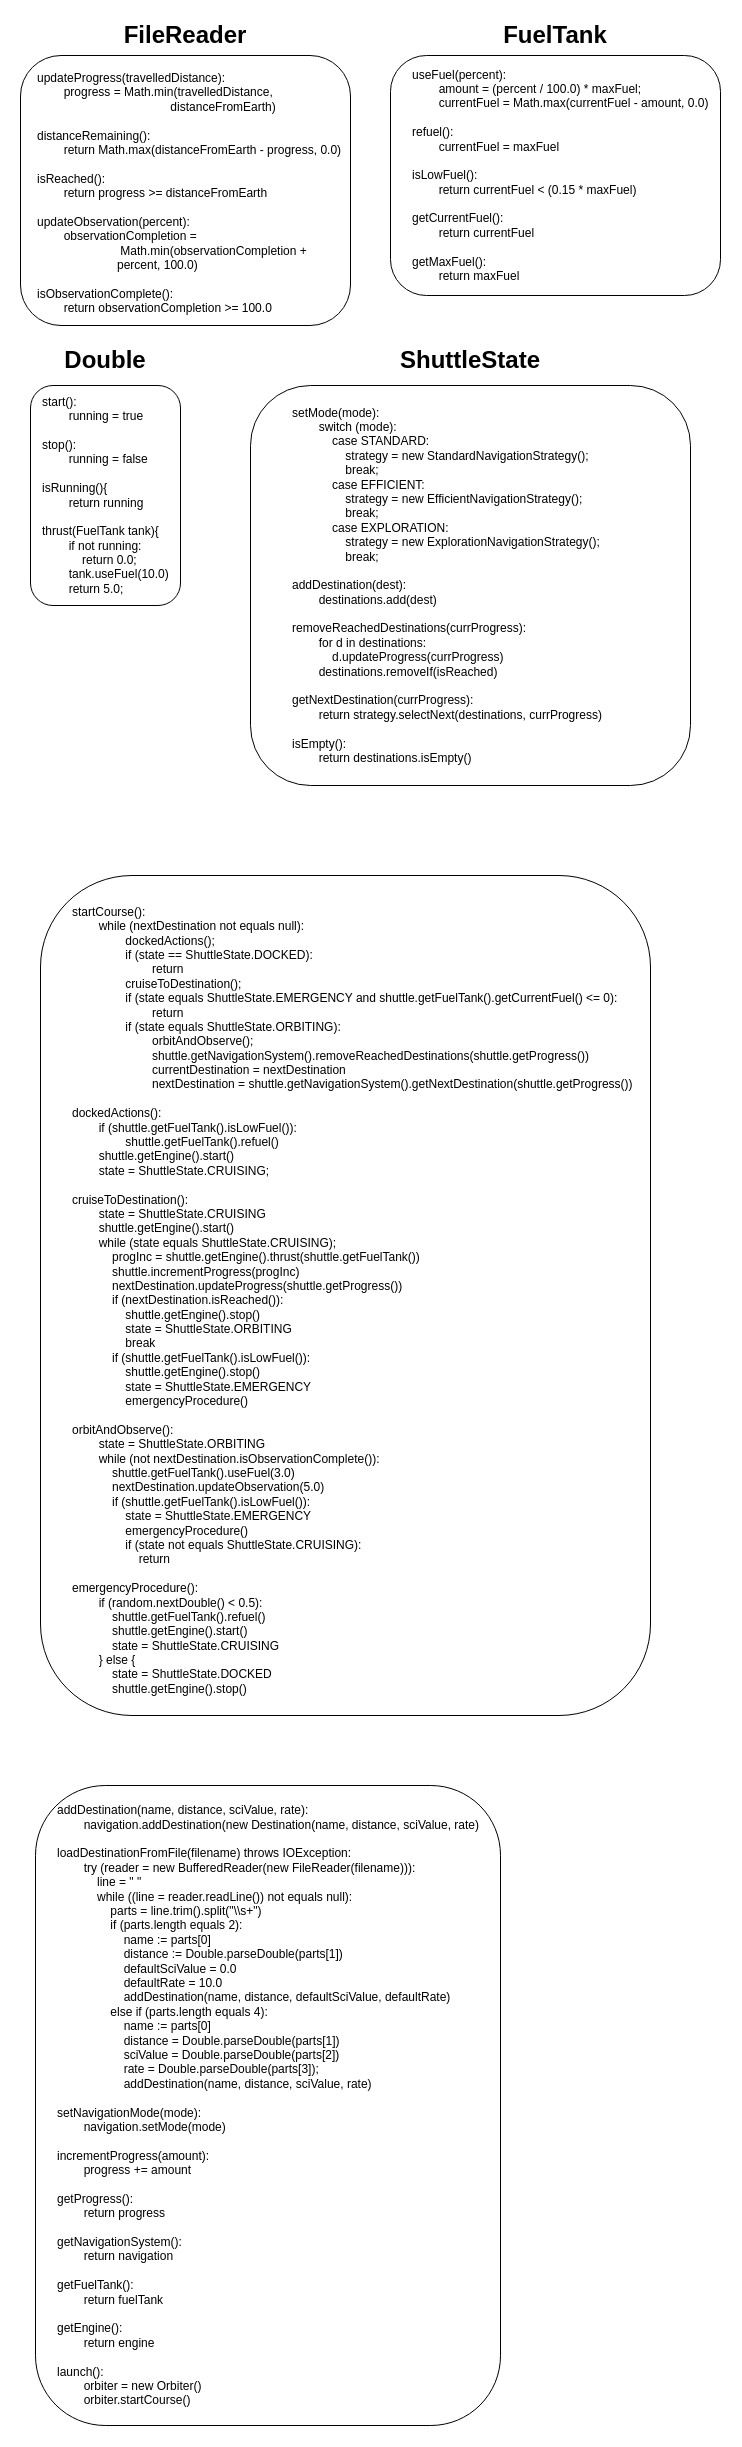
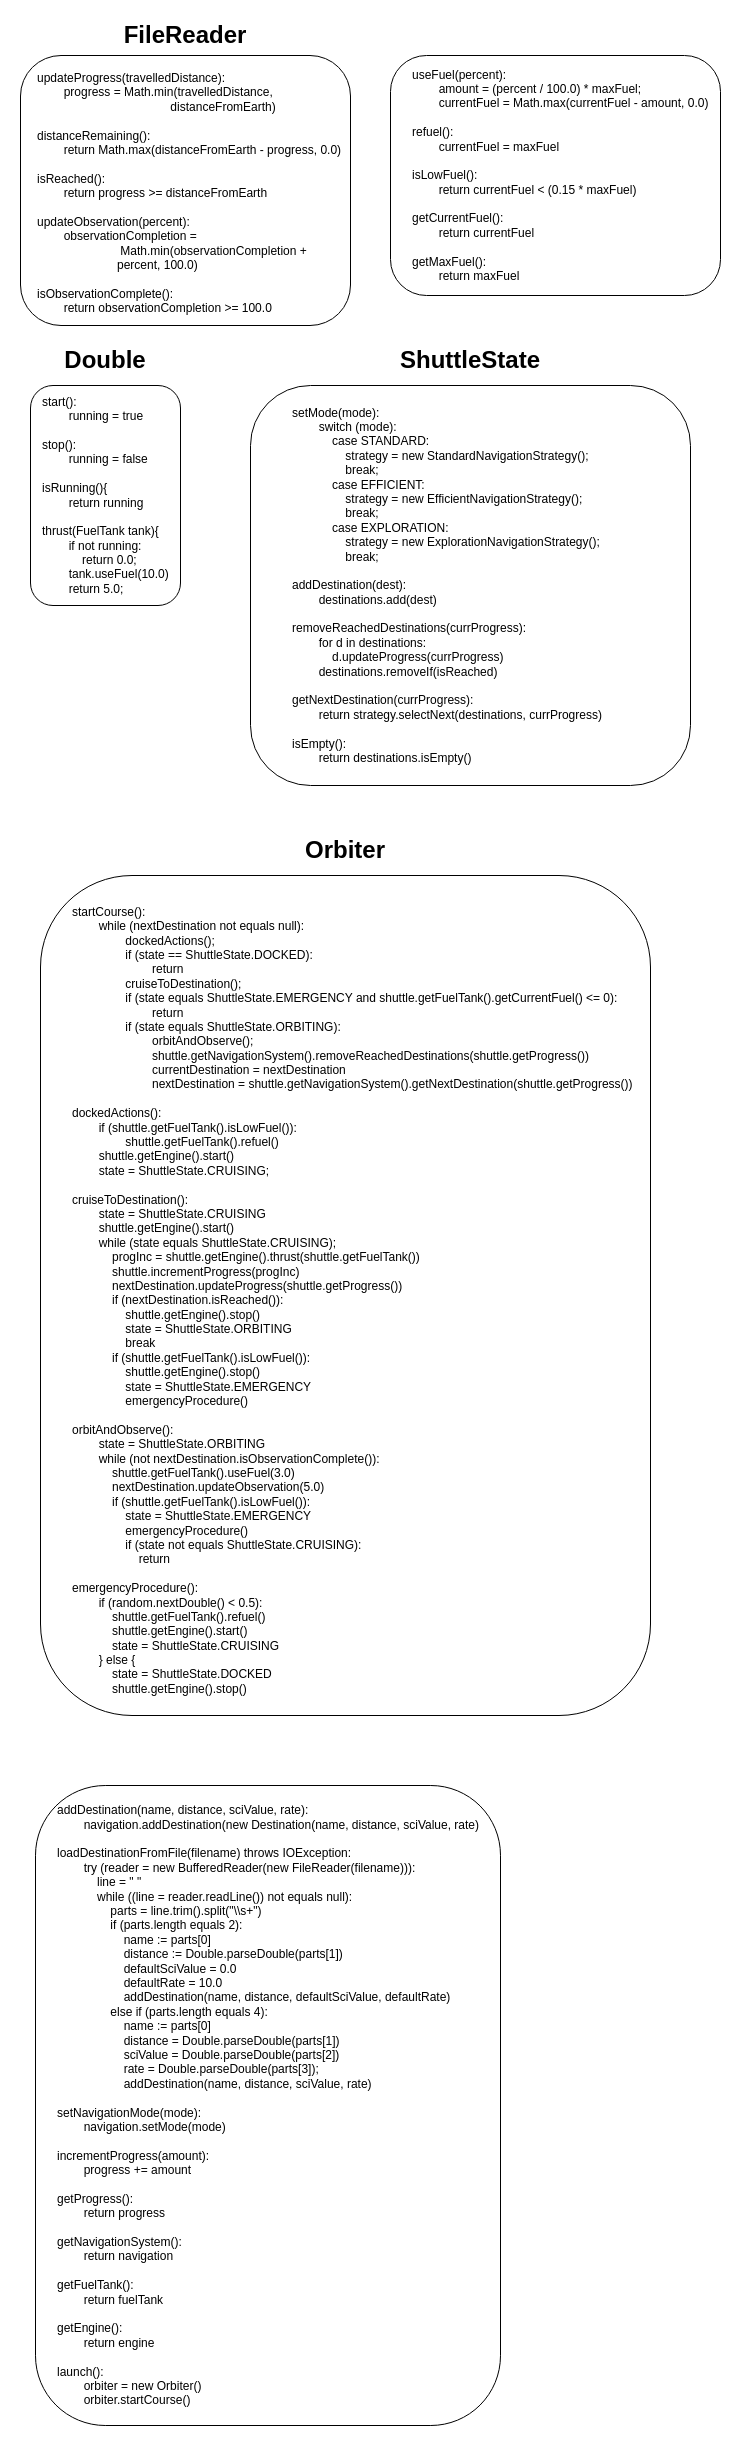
(556, 36) -> none
none -> (346, 851)
